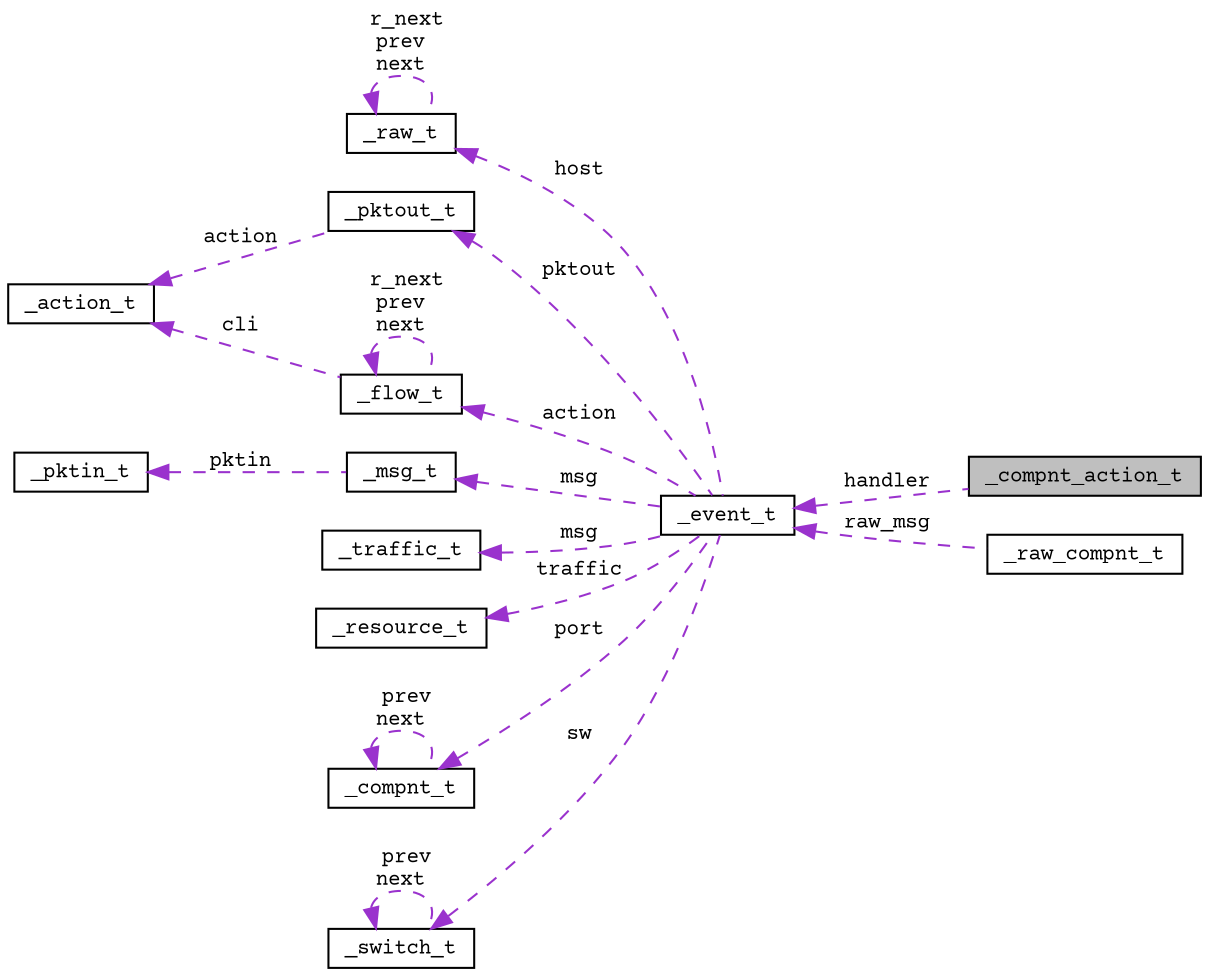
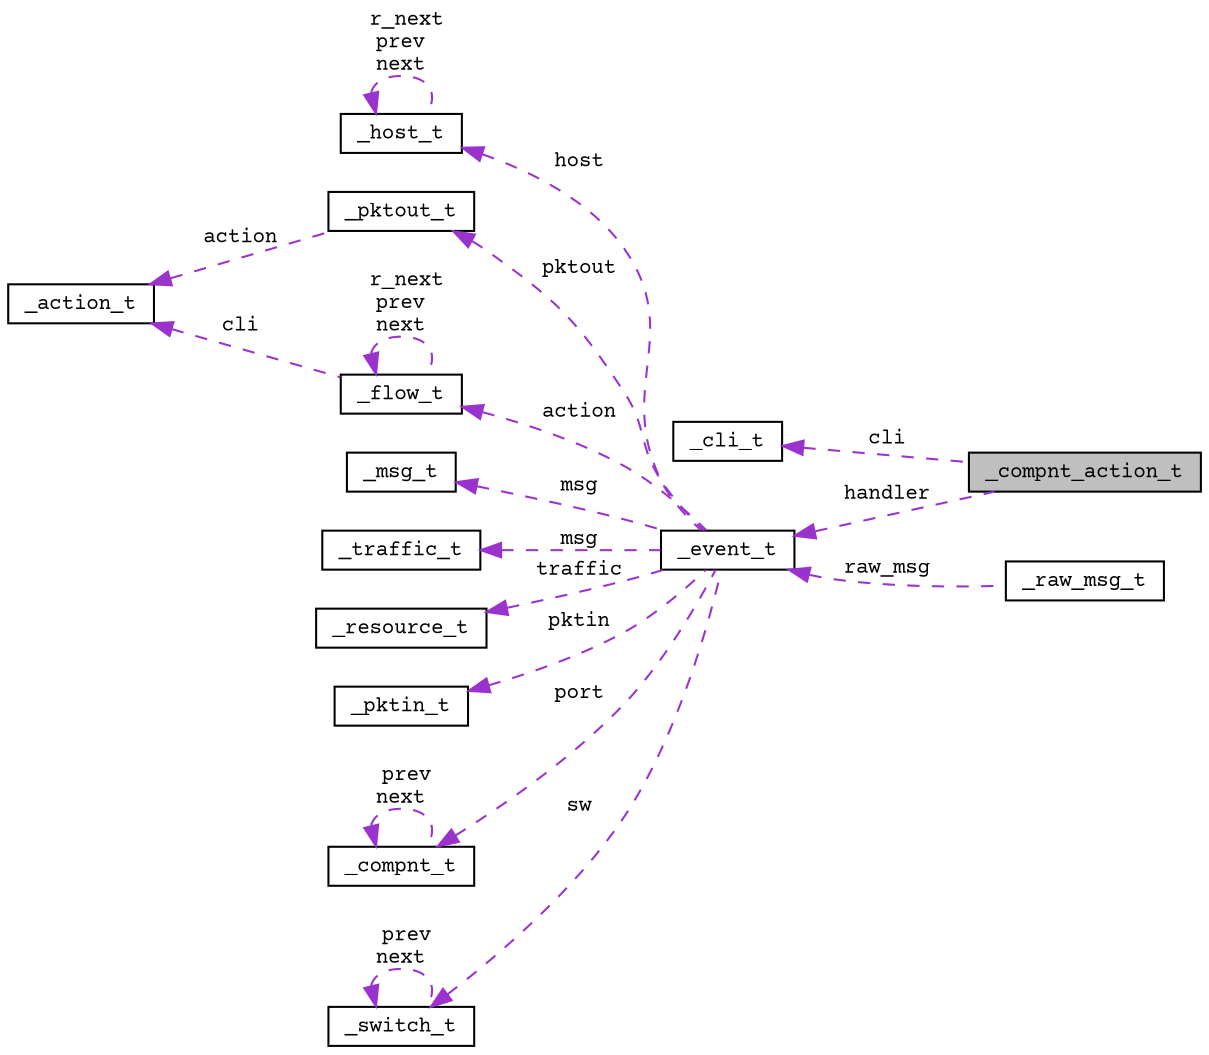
(401, 133) -> (401, 133)
none -> (728, 441)
(257, 472) -> (605, 642)
(1085, 554) -> (1085, 581)
